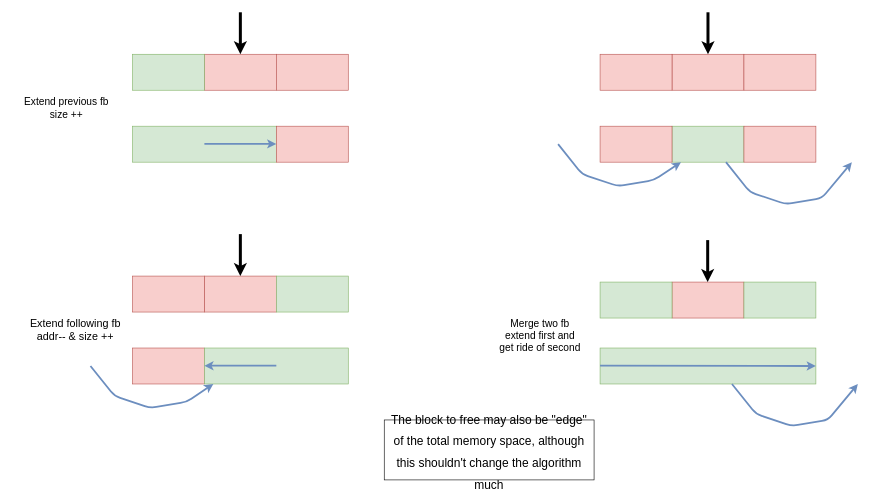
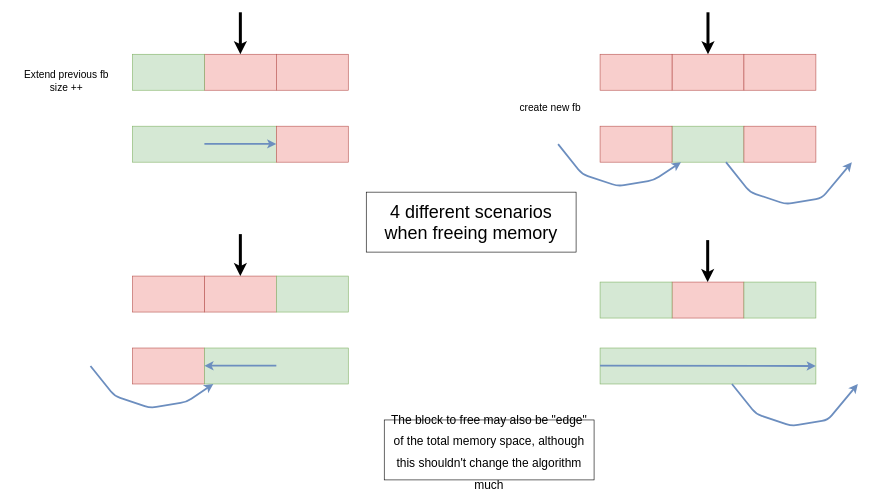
(66, 108) -> (66, 81)
none -> (551, 108)
none -> (471, 222)
(75, 330) -> none
(540, 336) -> none
